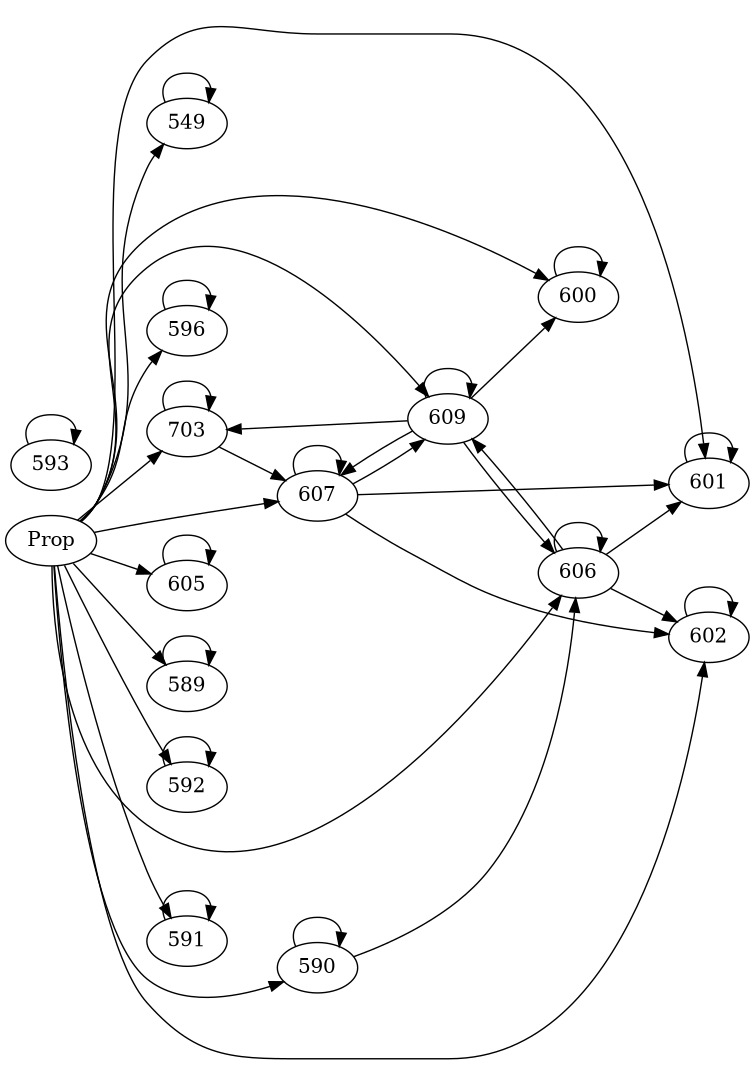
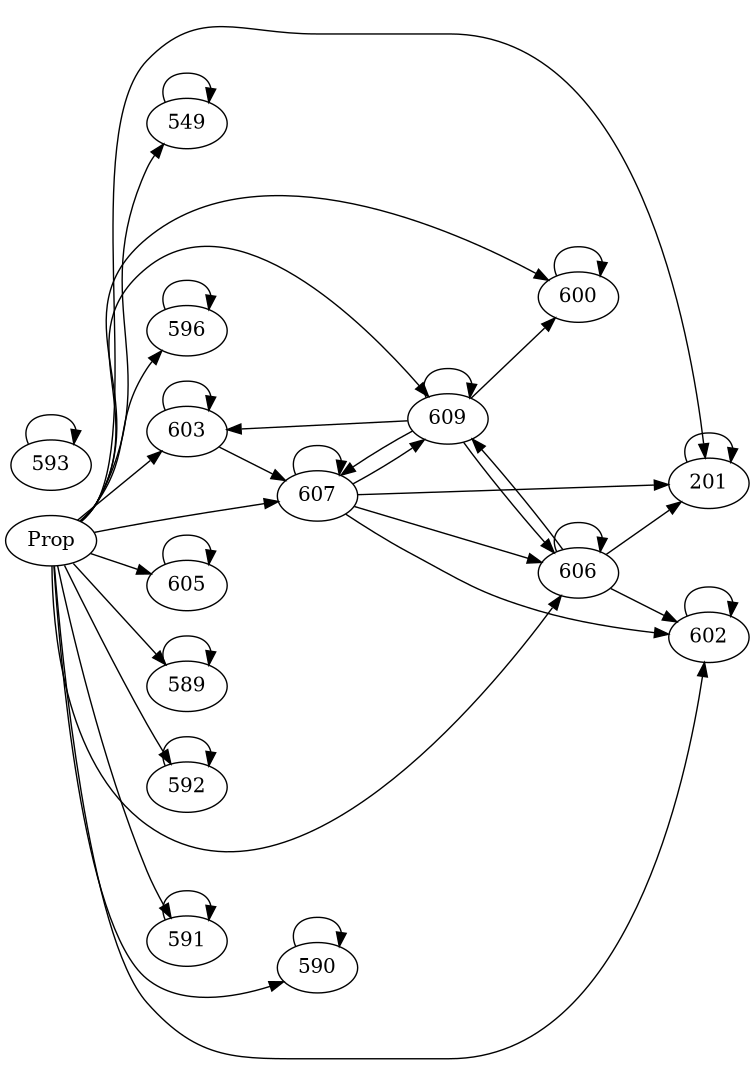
(187, 432) -> (187, 432)
(709, 483) -> (709, 483)
(519, 822) -> (441, 532)
